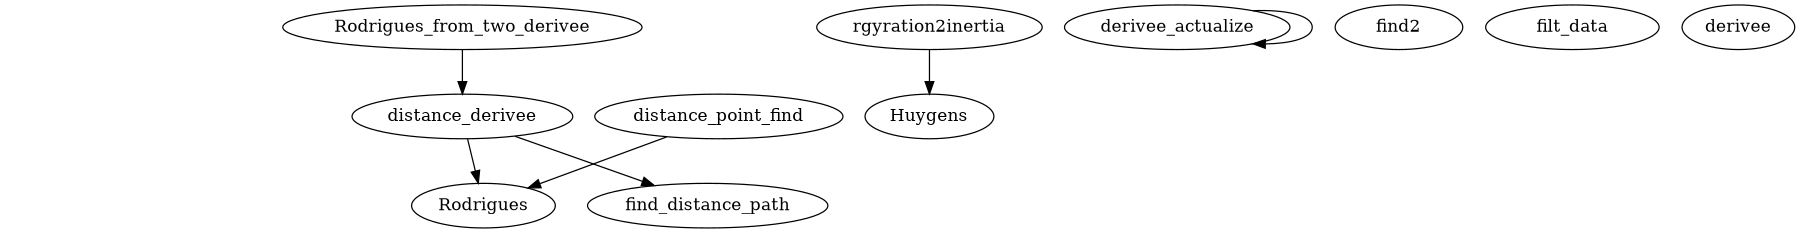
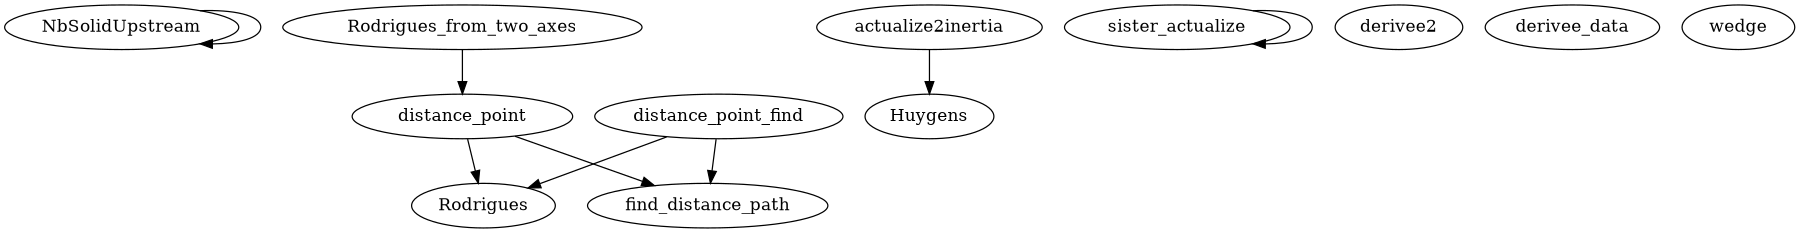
none -> (122, 27)
(462, 27) -> (462, 27)
(929, 27) -> (929, 27)
(1177, 27) -> (1177, 27)
(1399, 27) -> (1399, 27)
(1572, 27) -> (1572, 27)
(1738, 27) -> (1738, 27)
(462, 116) -> (462, 116)
none -> (714, 155)
